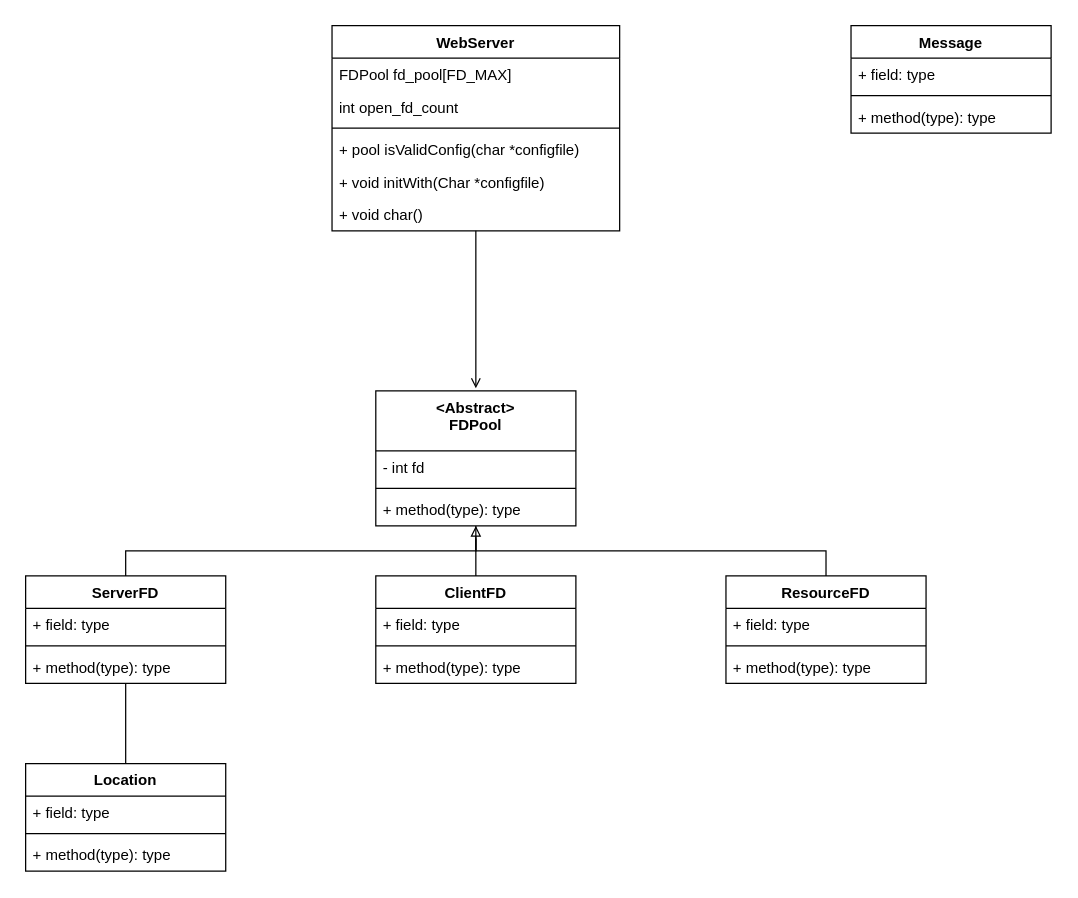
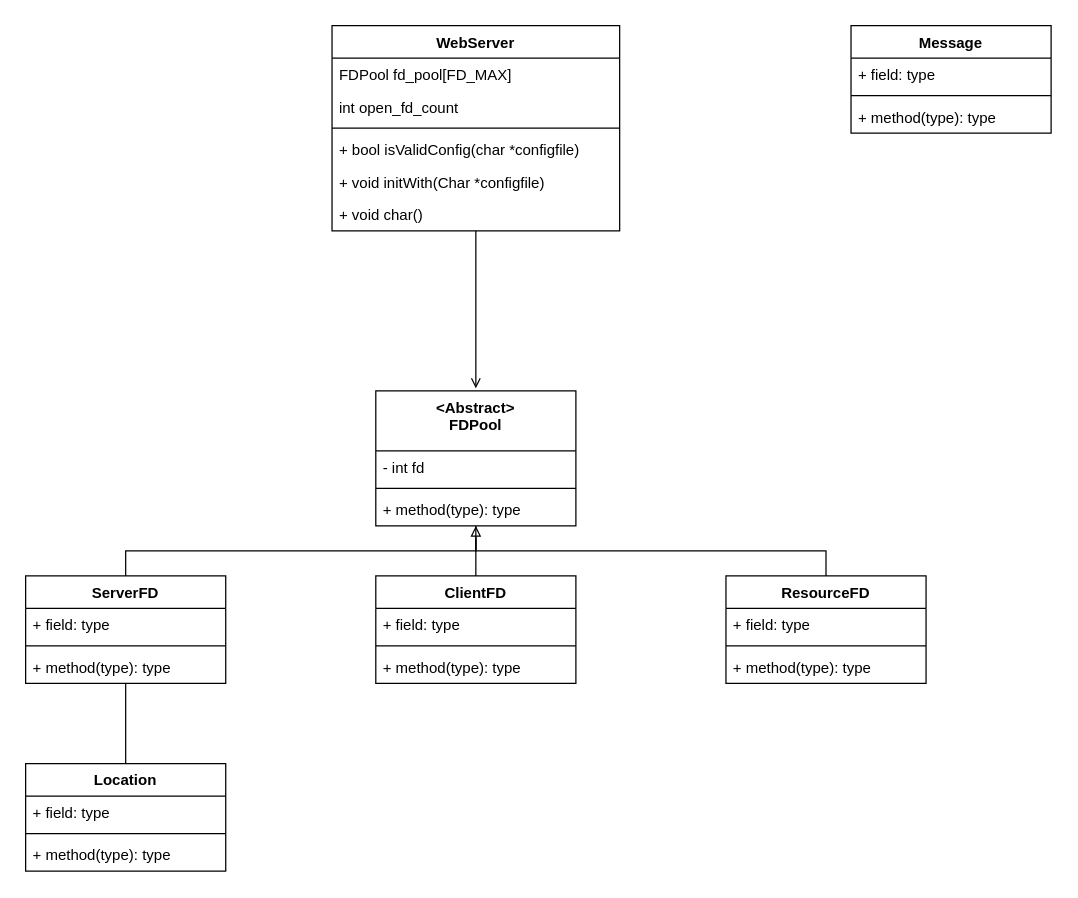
(477, 150) -> (477, 150)
